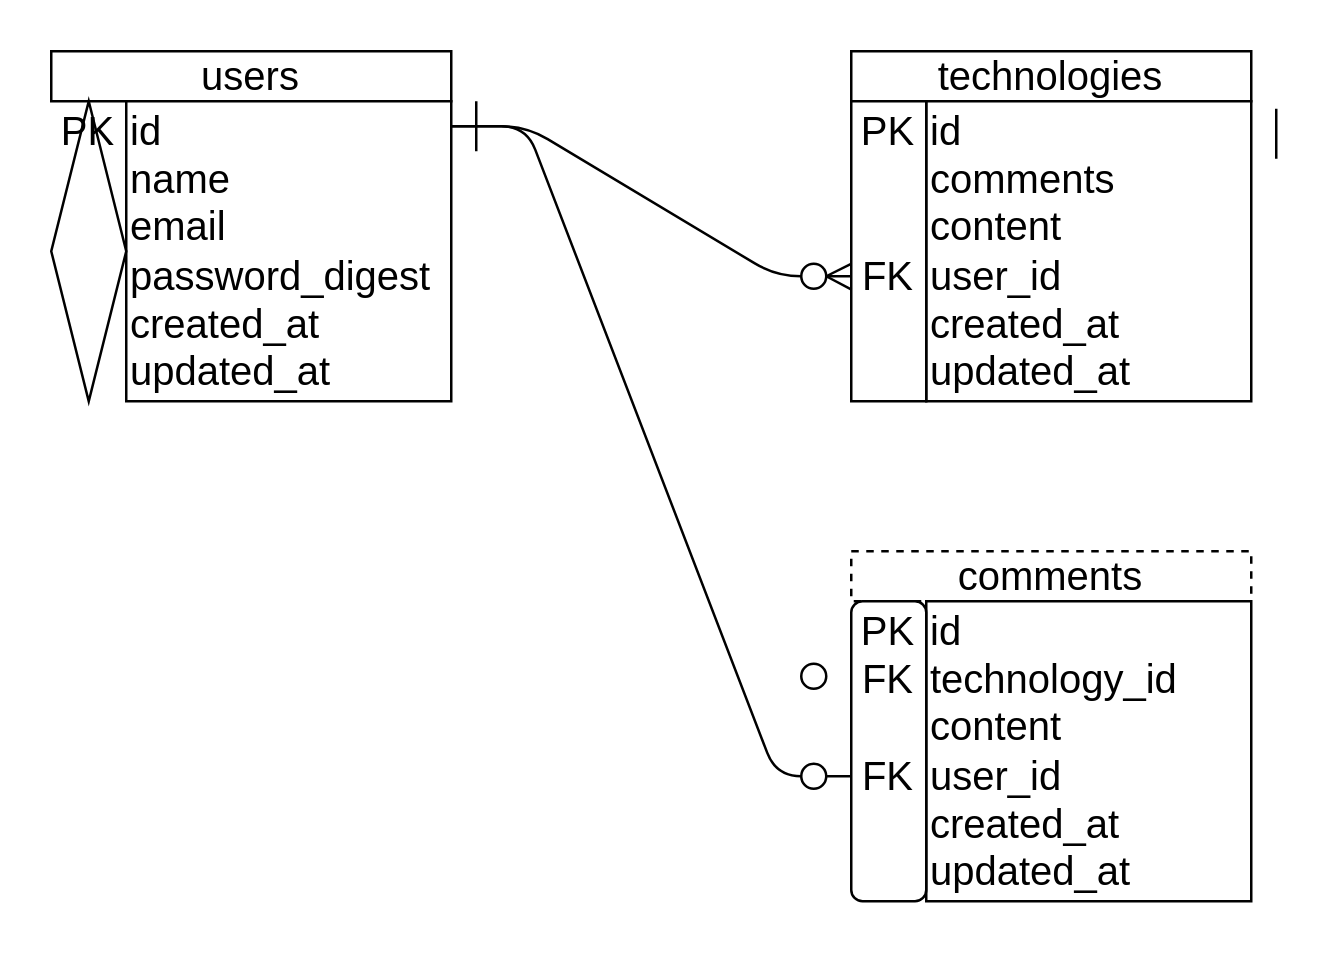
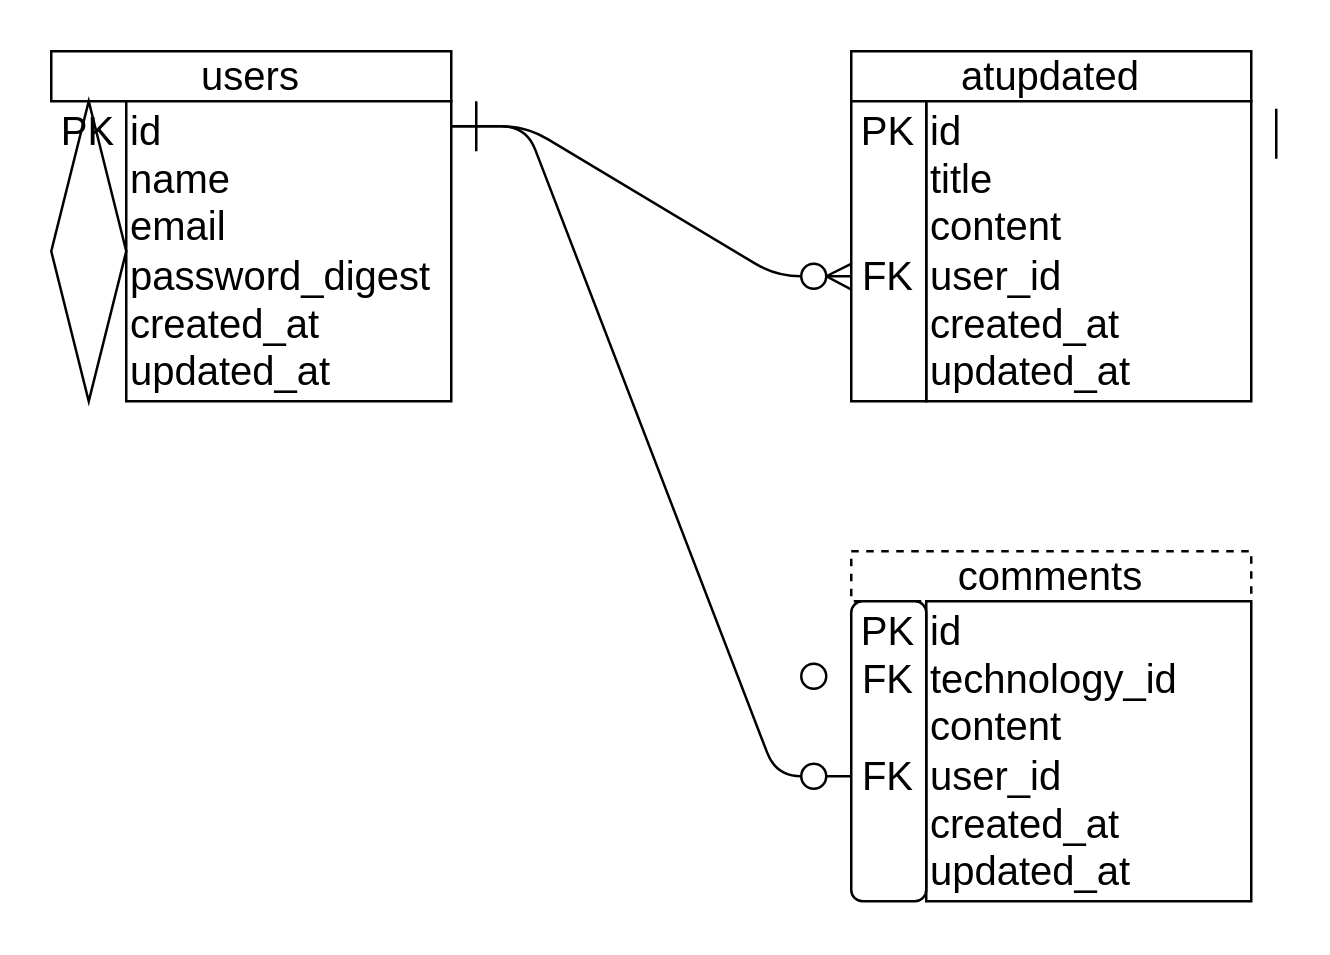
(1051, 76) -> (1051, 76)
(1015, 251) -> (1015, 251)
